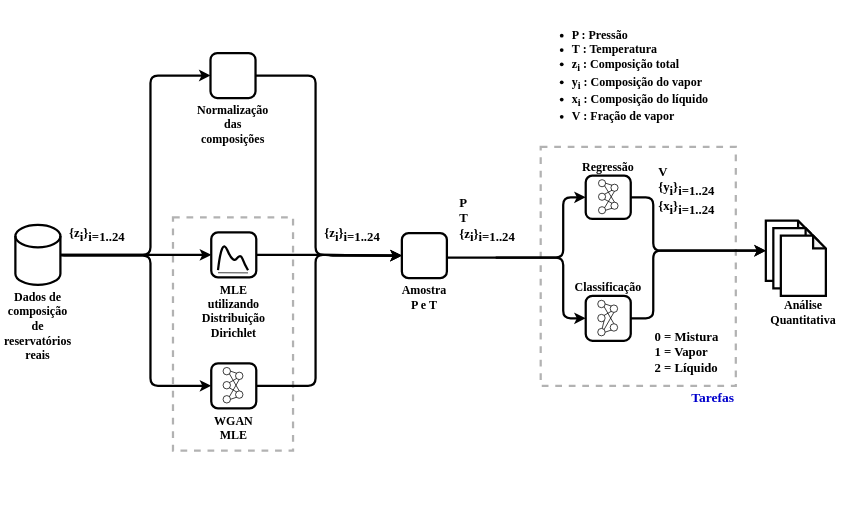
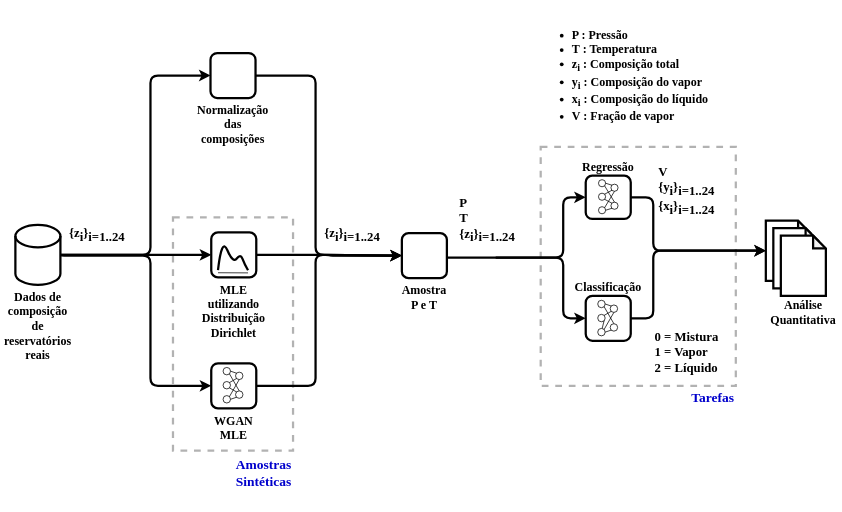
none -> (254, 473)
